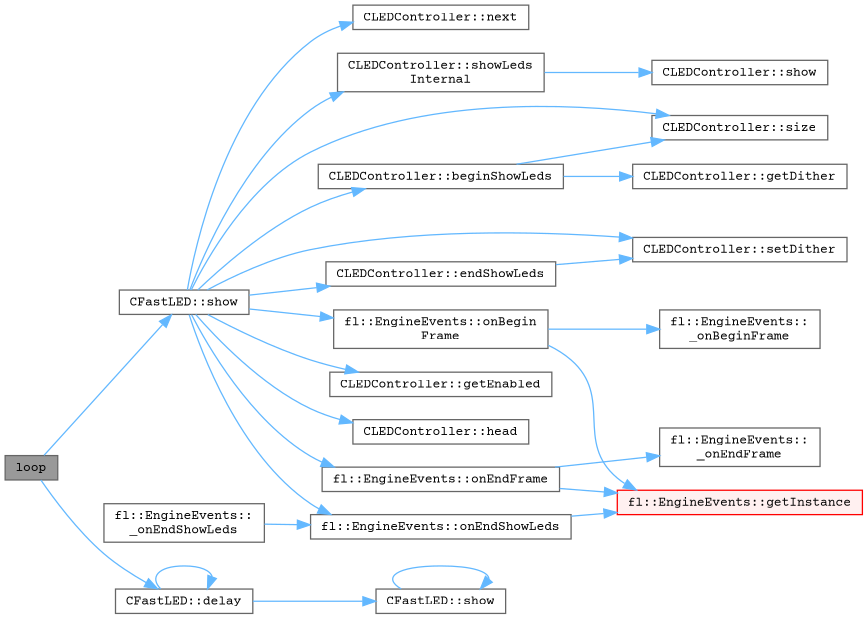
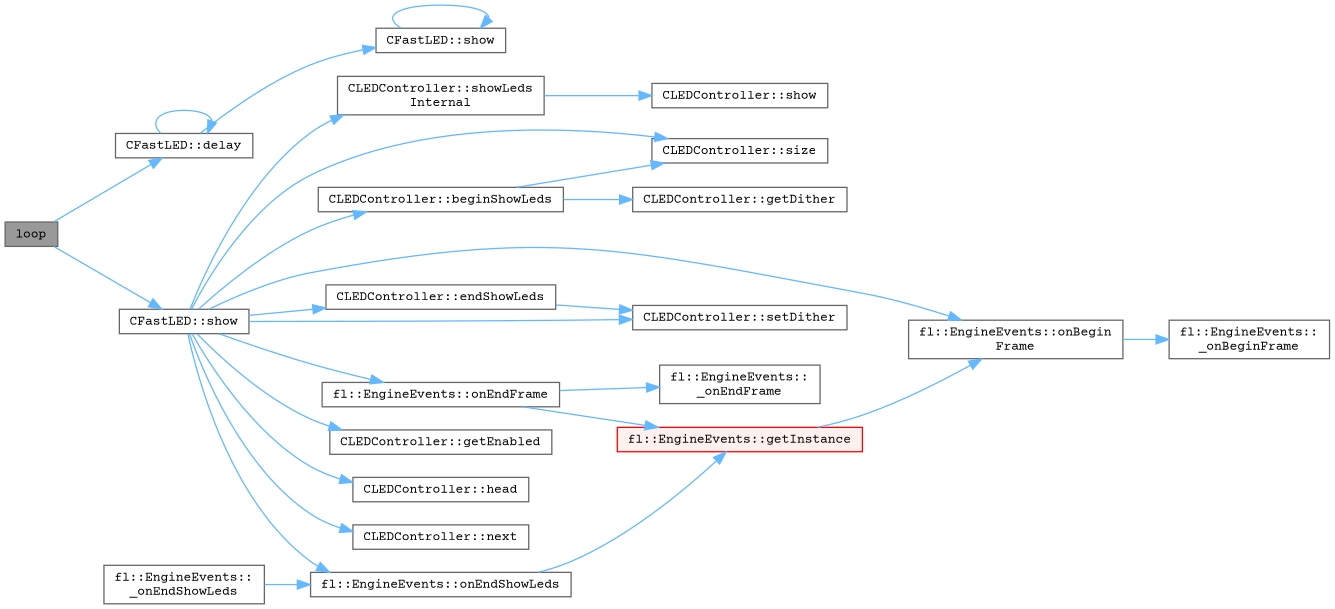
(593, 410) -> (896, 402)
